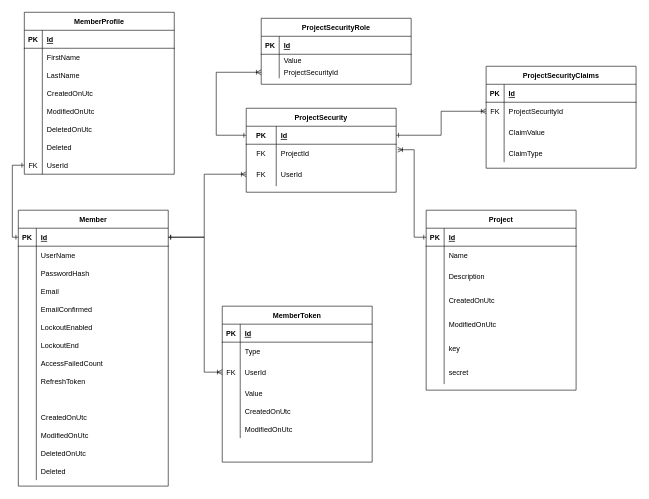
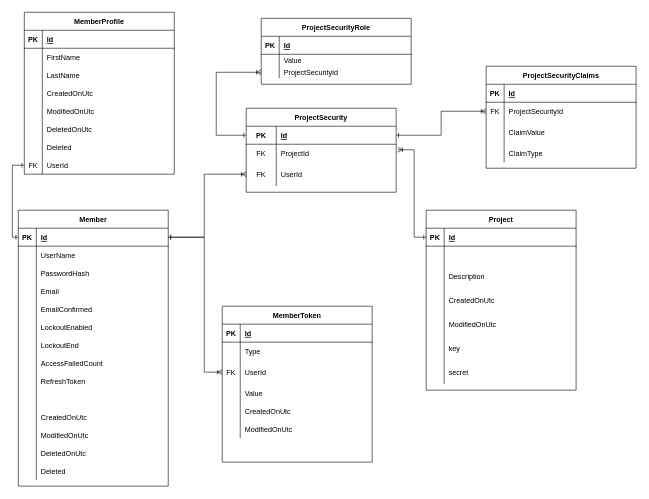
(510, 255) -> none
